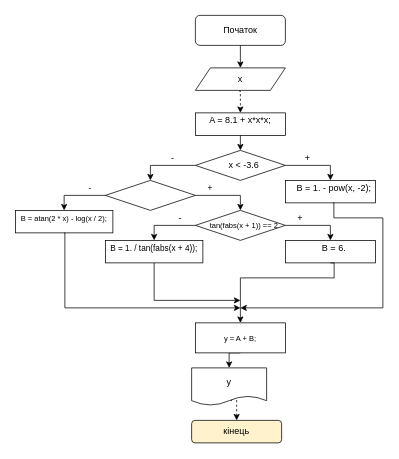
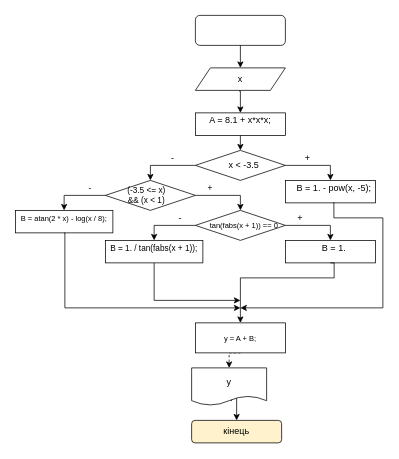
(240, 30) -> none
(240, 99) -> (240, 99)
(244, 165) -> (244, 165)
(334, 188) -> (334, 188)
none -> (147, 195)
(64, 218) -> (64, 218)
(244, 225) -> (244, 225)
(154, 248) -> (154, 248)
(334, 248) -> (334, 248)
(229, 357) -> (229, 357)
(237, 405) -> (237, 405)
